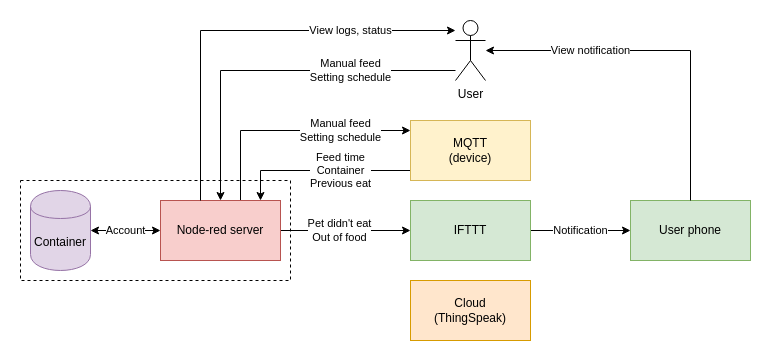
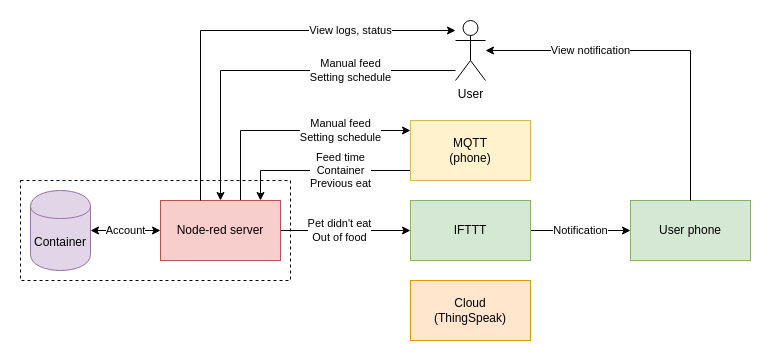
(471, 151) -> (471, 151)
